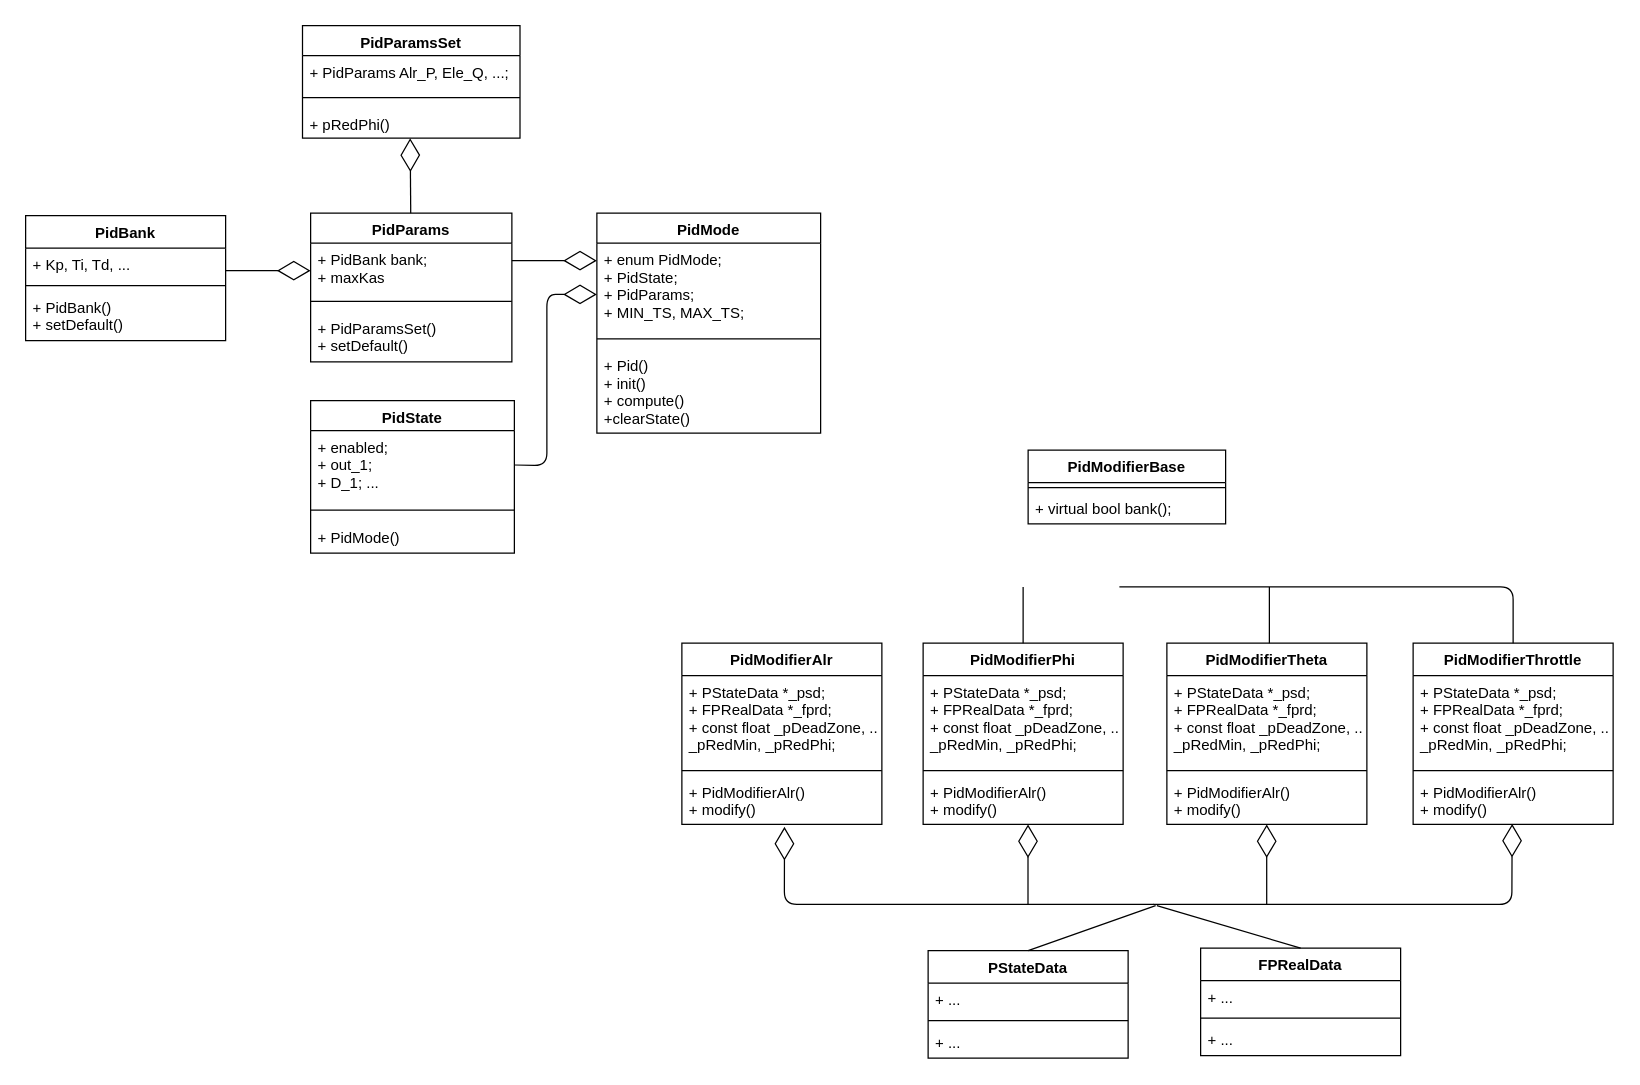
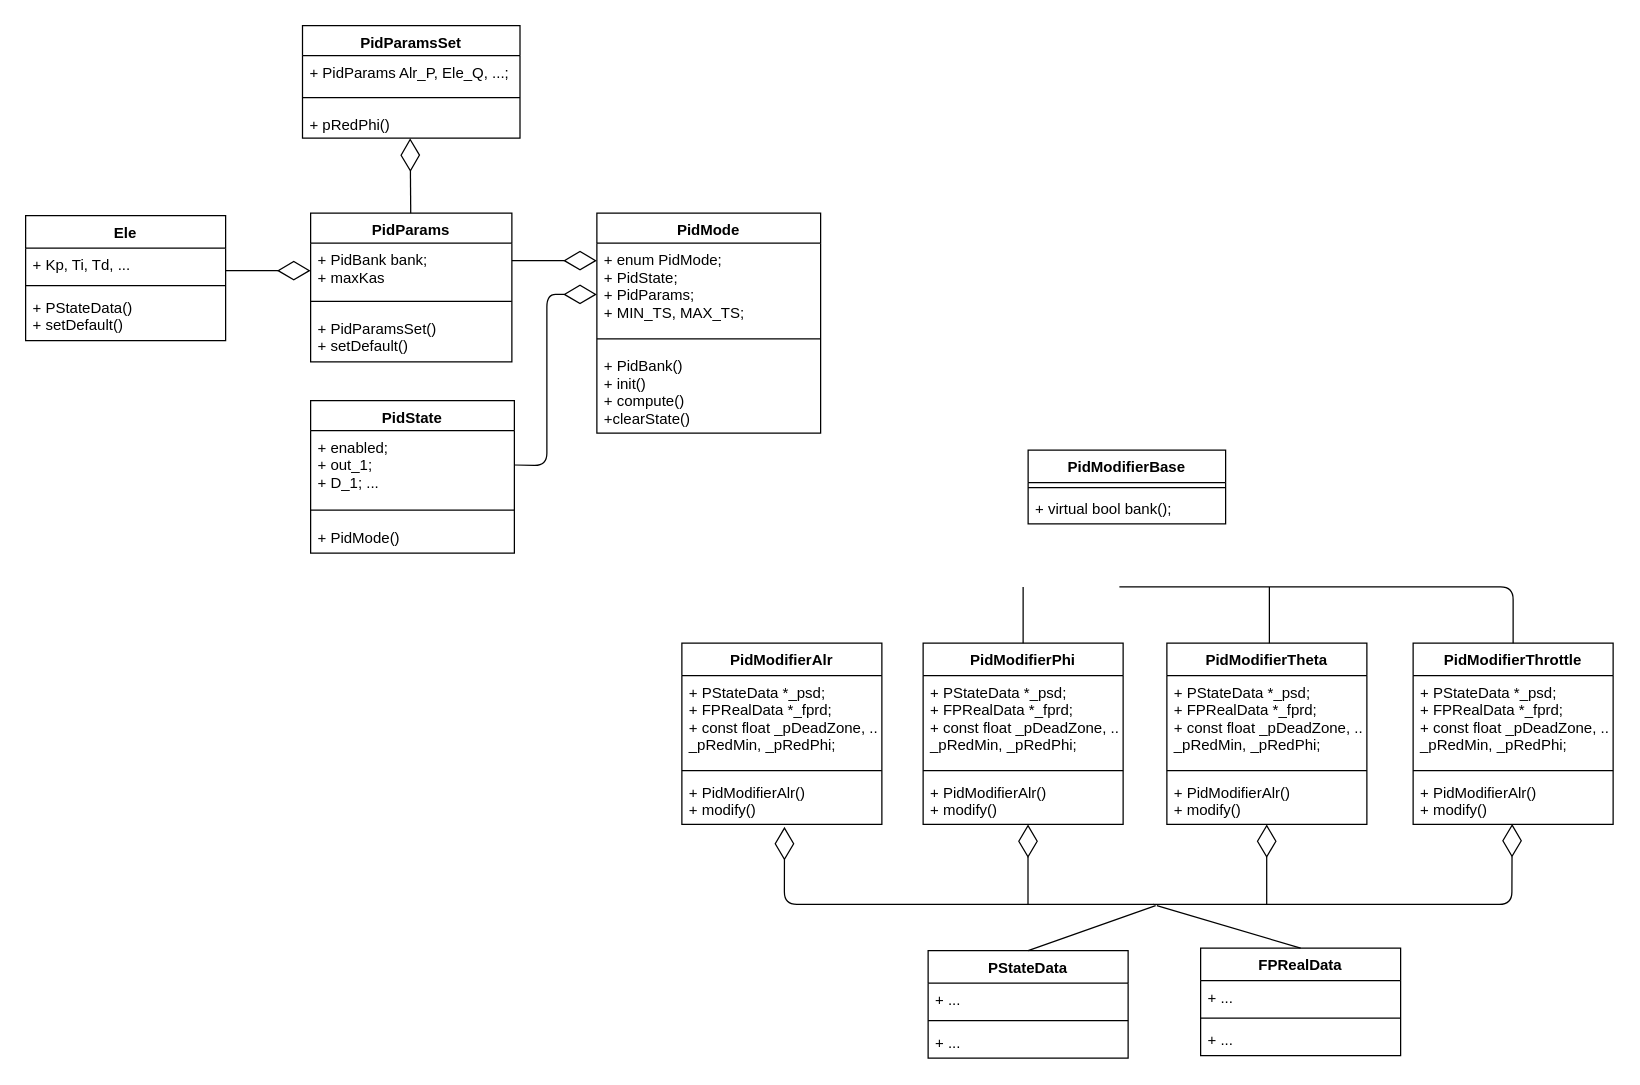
(125, 233) -> (125, 233)
(75, 308) -> (89, 308)
(629, 366) -> (646, 366)
